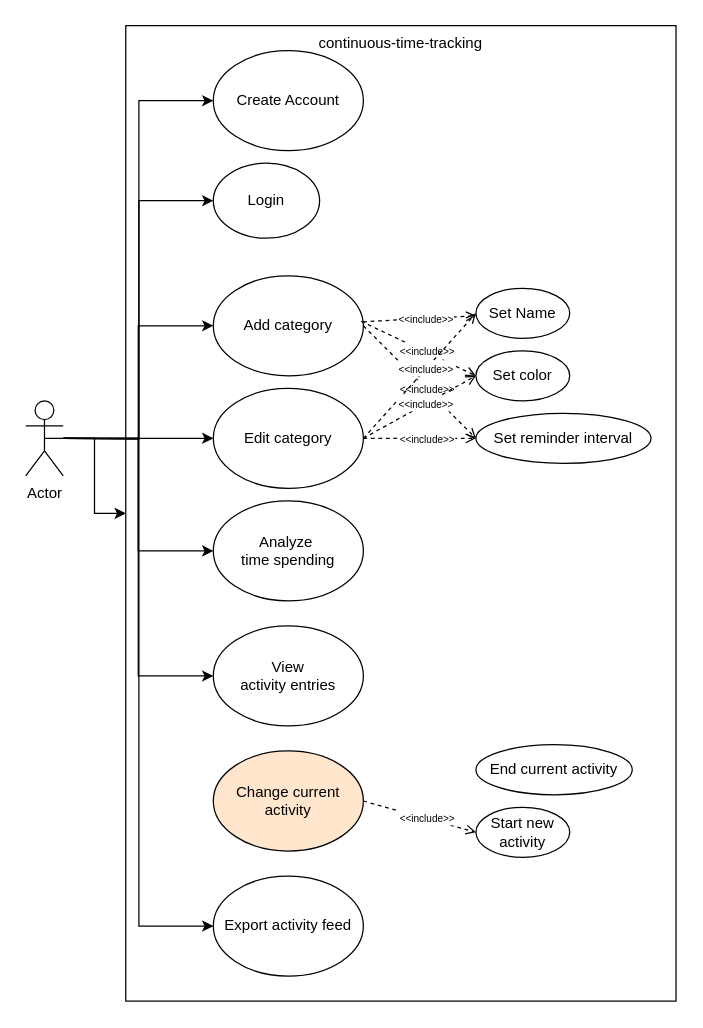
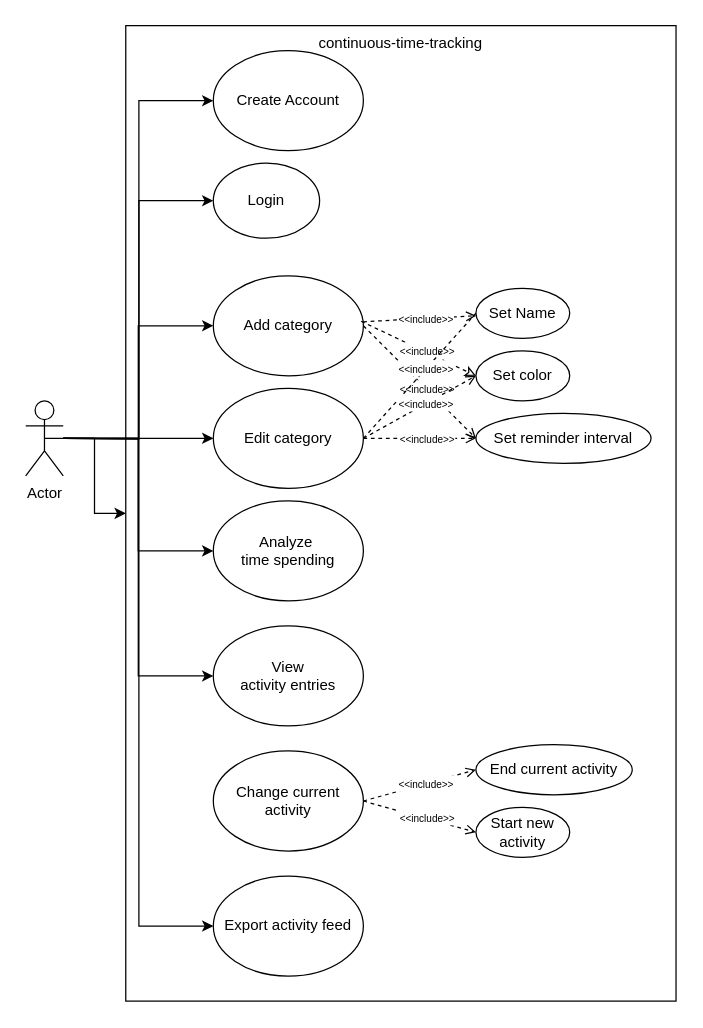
(471, 318) -> (472, 318)
(469, 372) -> (467, 371)
none -> (422, 784)
(288, 801) -> (288, 801)
